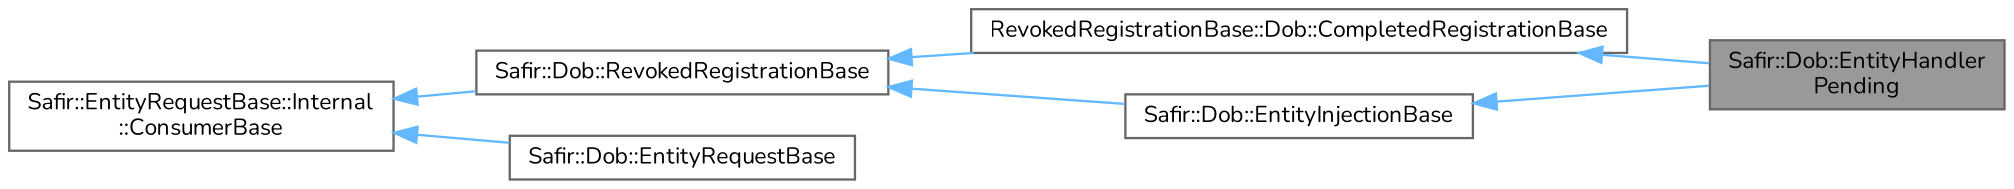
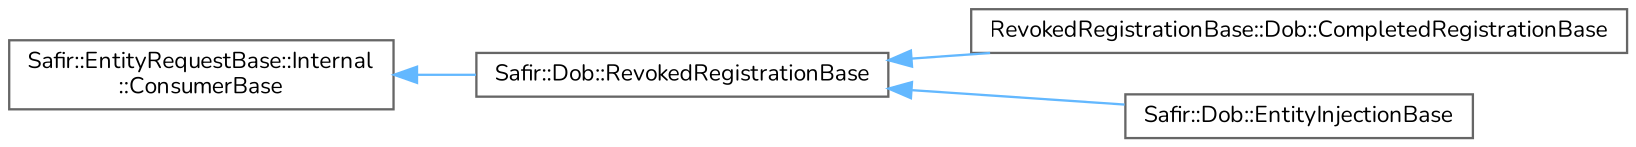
(1857, 75) -> none
(682, 158) -> none
